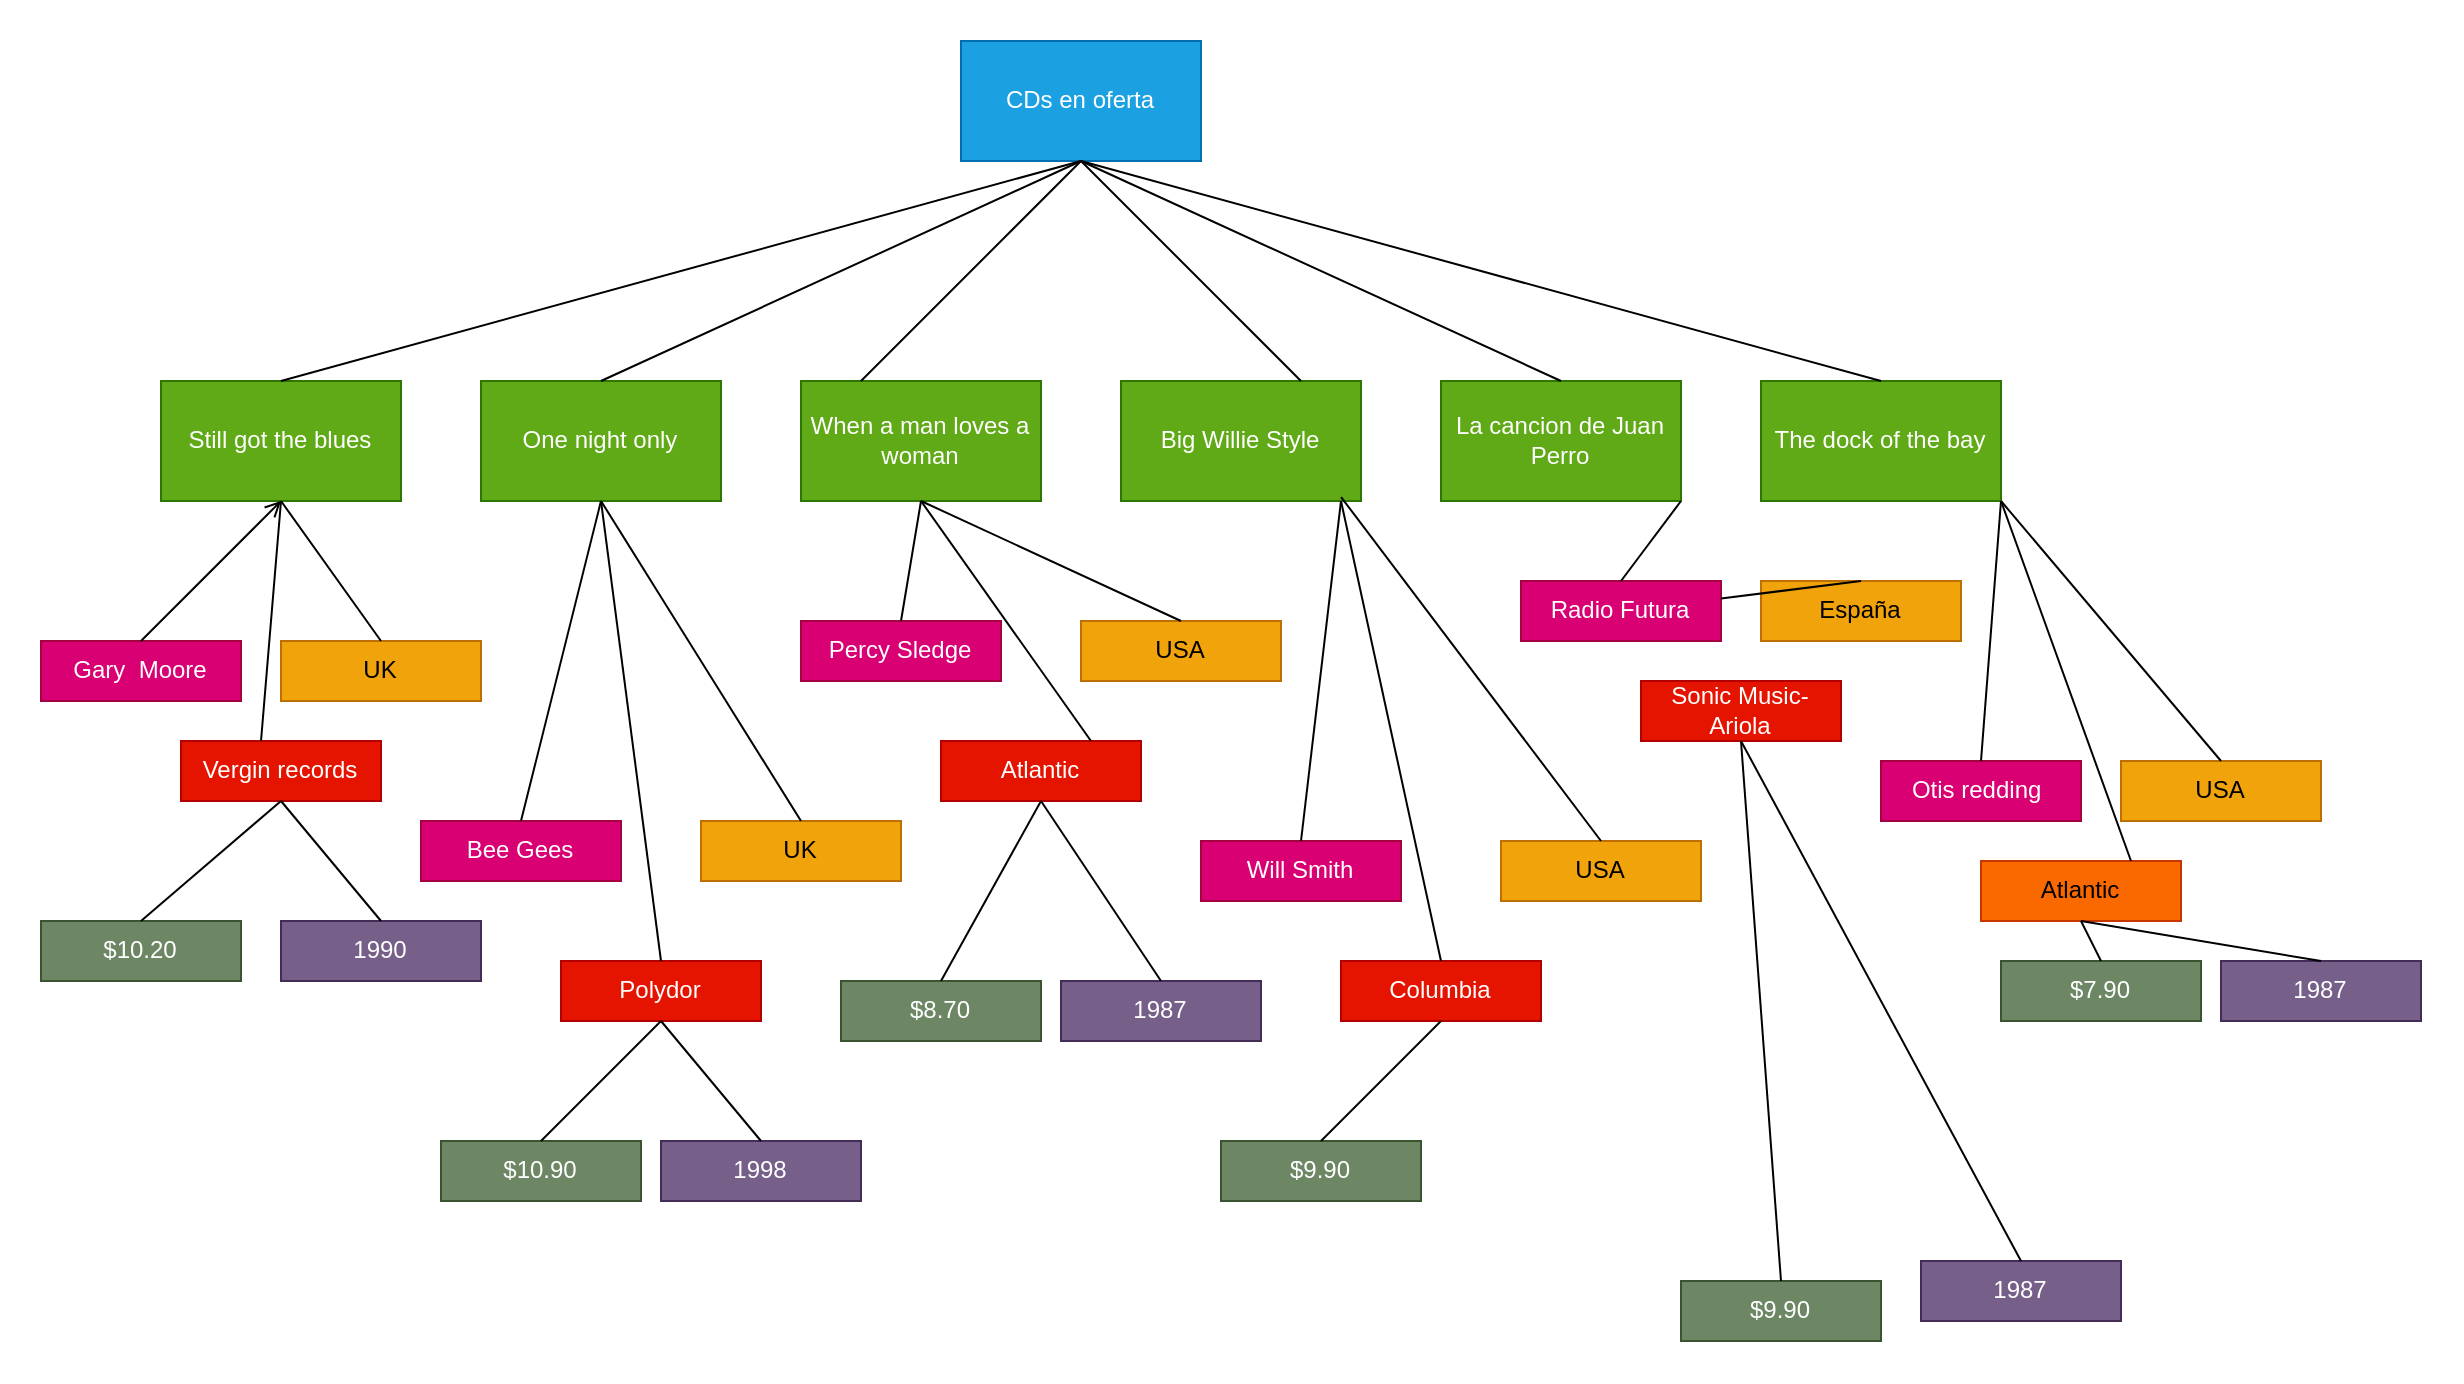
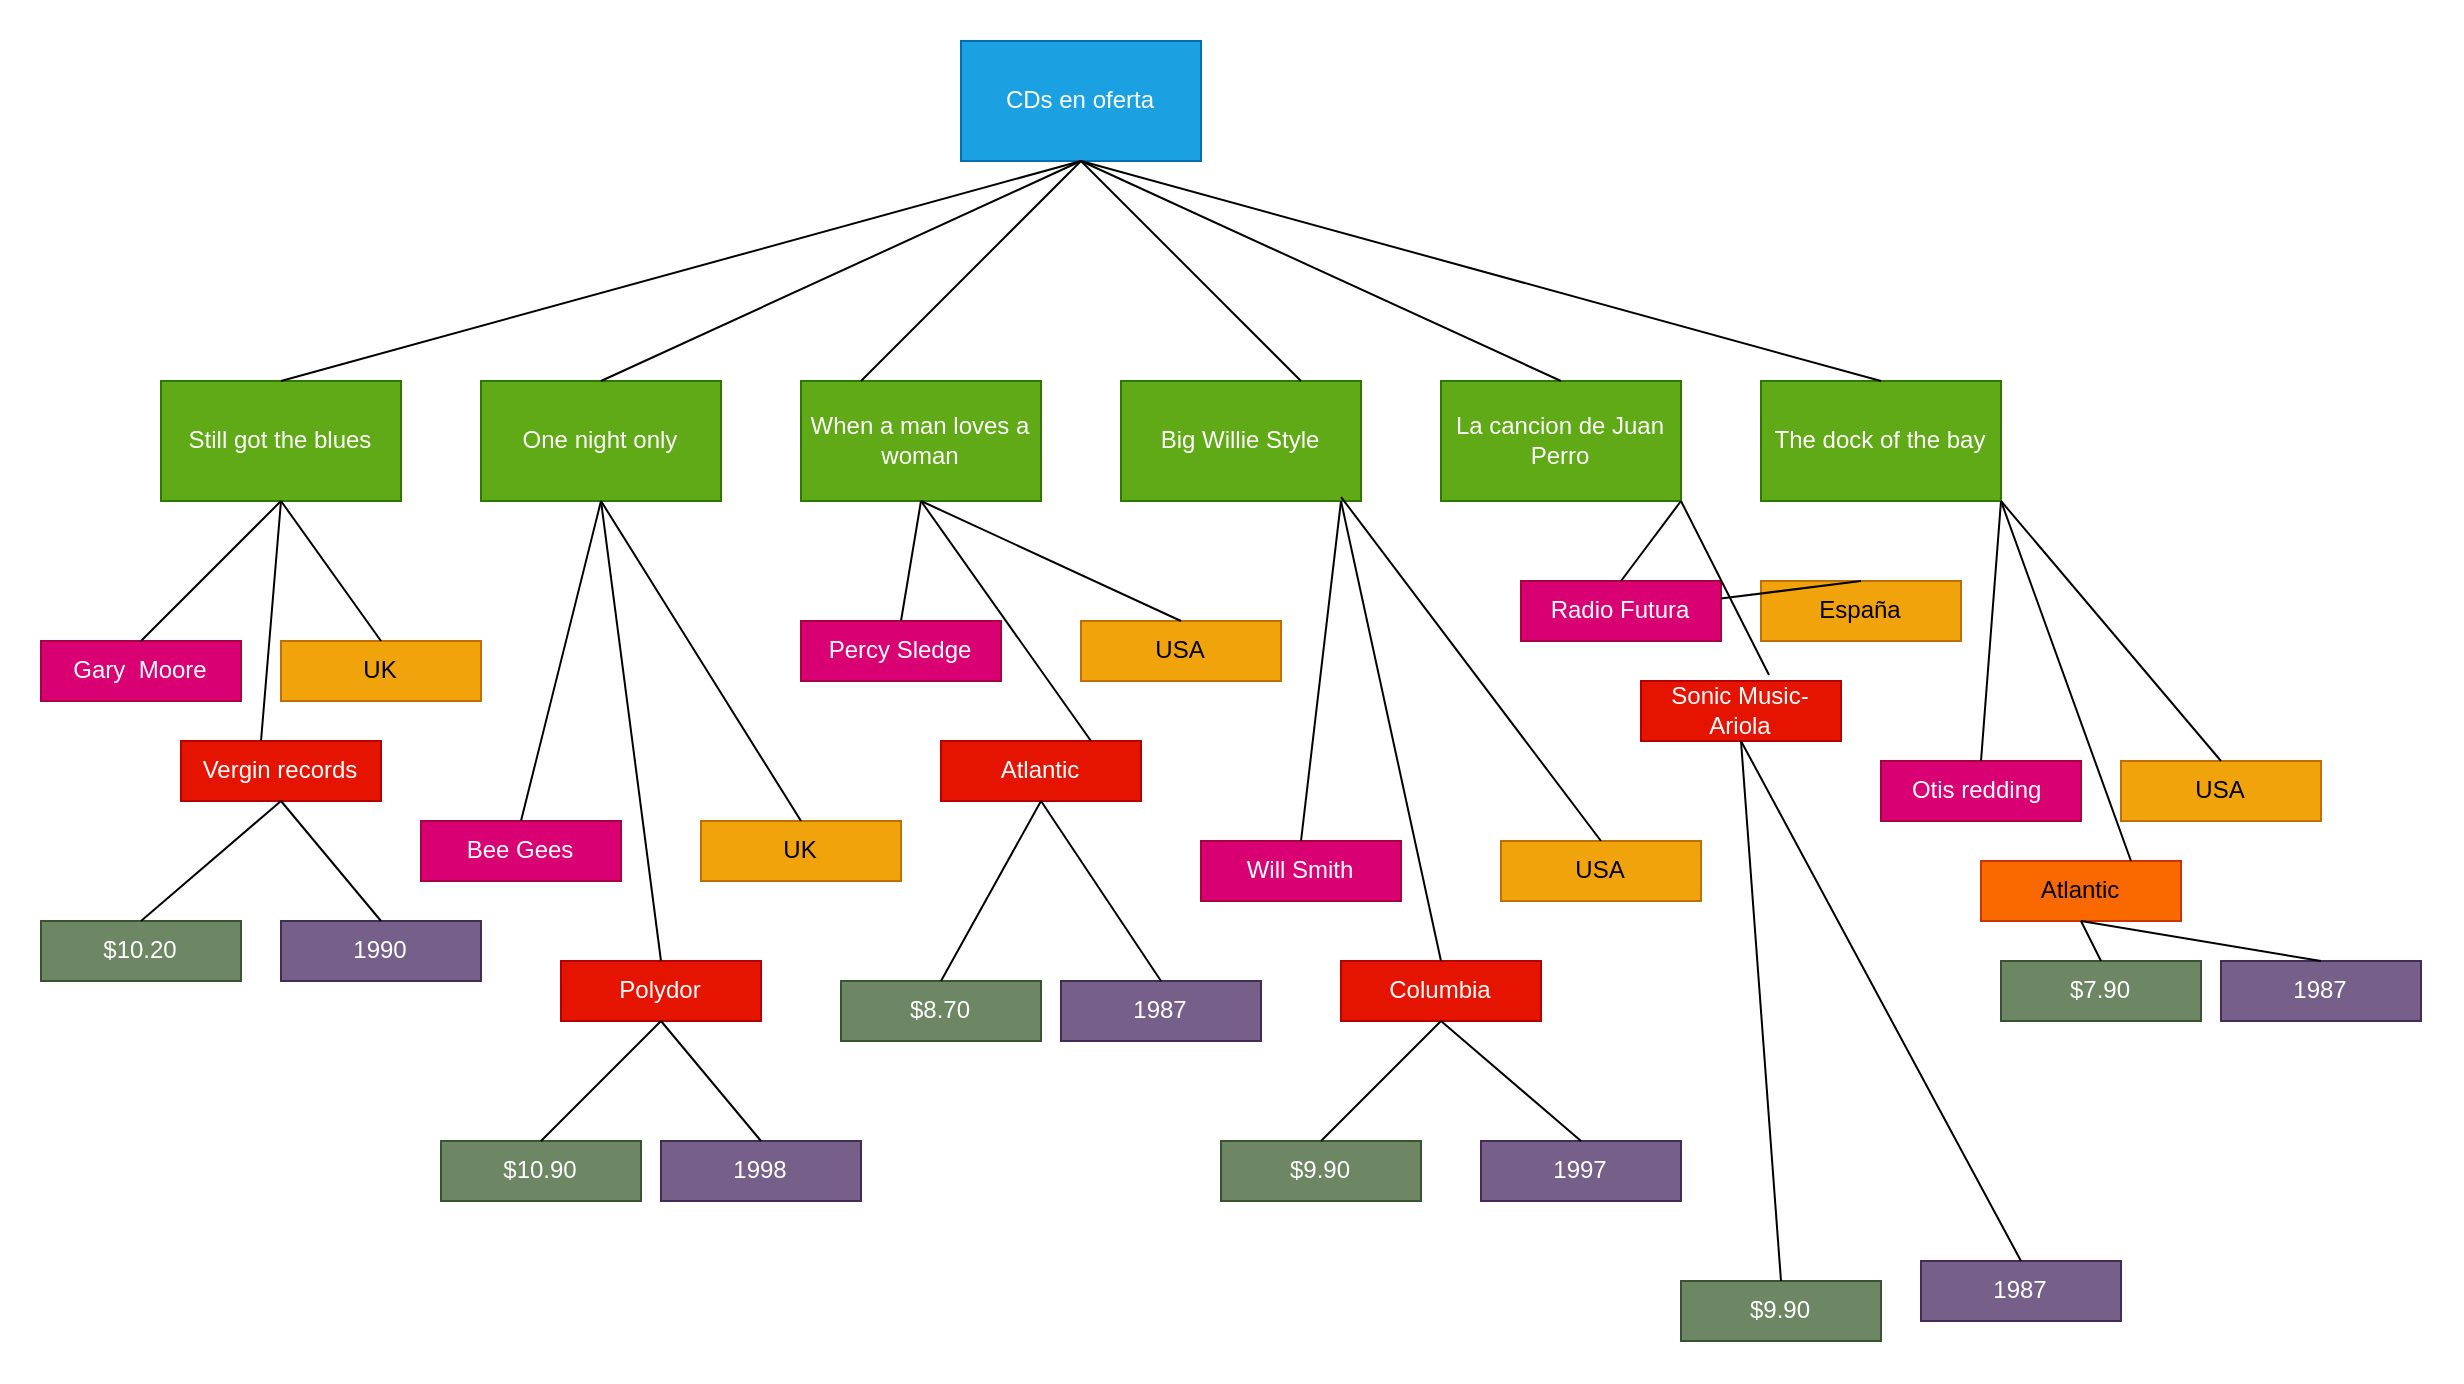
(275, 507) -> (275, 507)
none -> (1725, 588)
none -> (1511, 1081)
none -> (1581, 1171)
